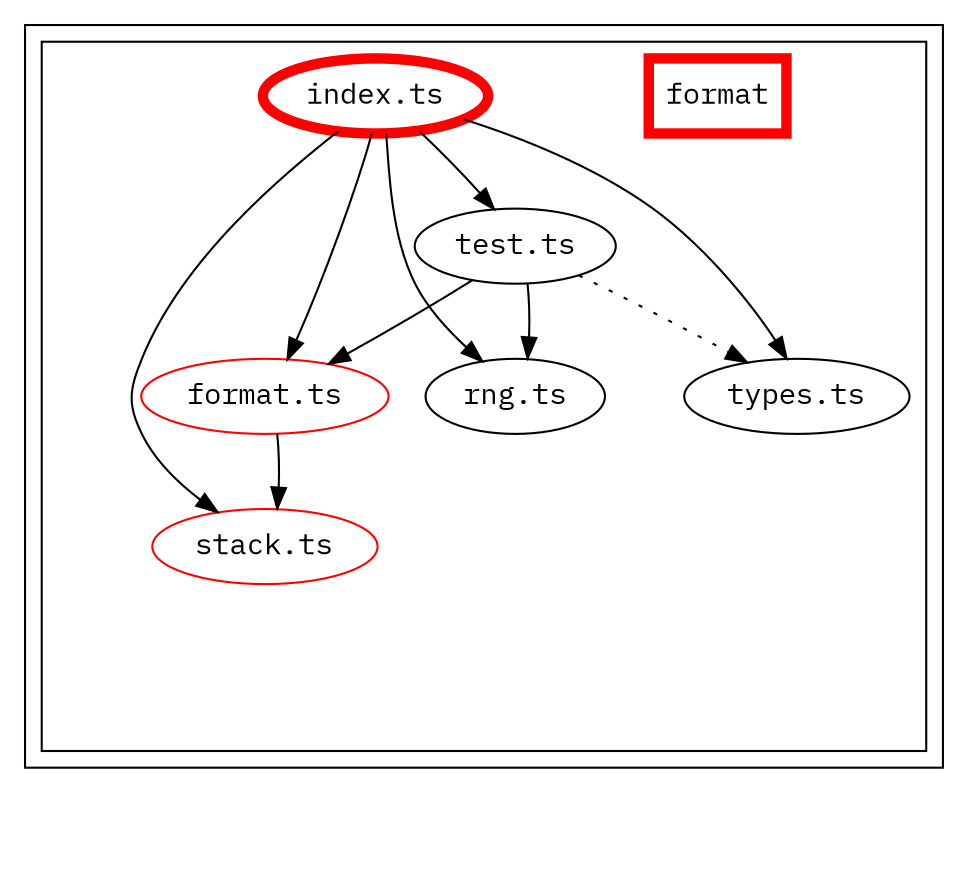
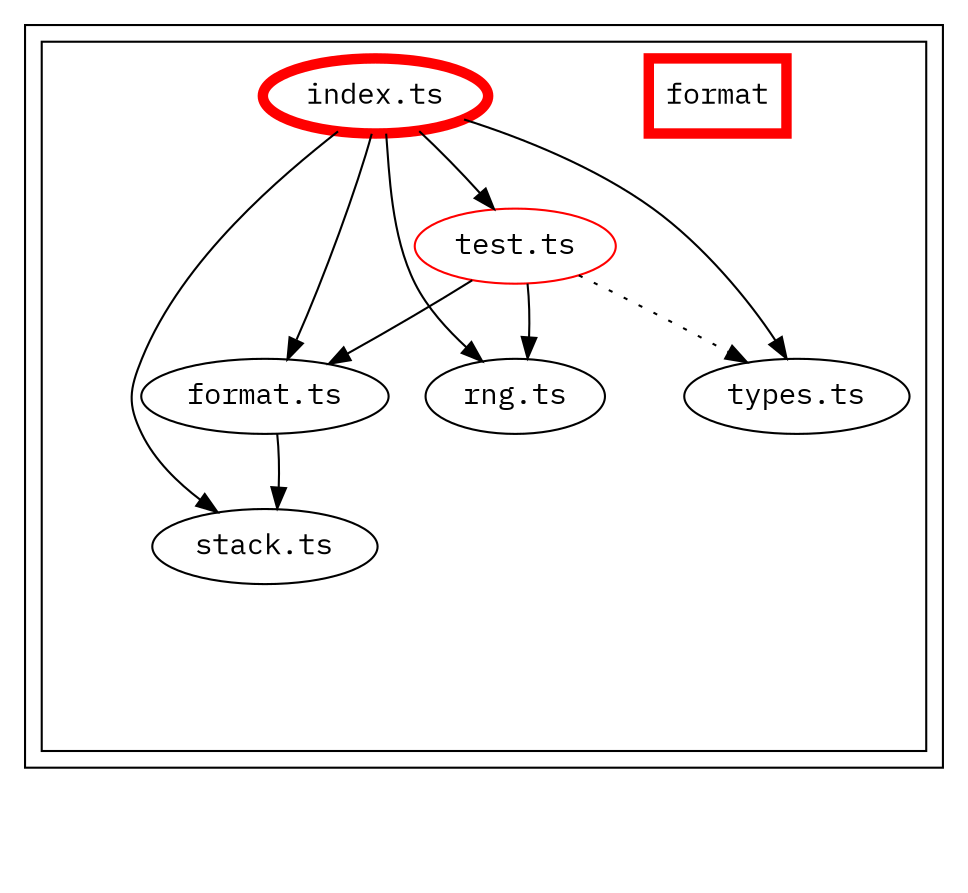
(515, 246) -> (515, 246)
(265, 396) -> (265, 396)
(265, 547) -> (265, 547)
